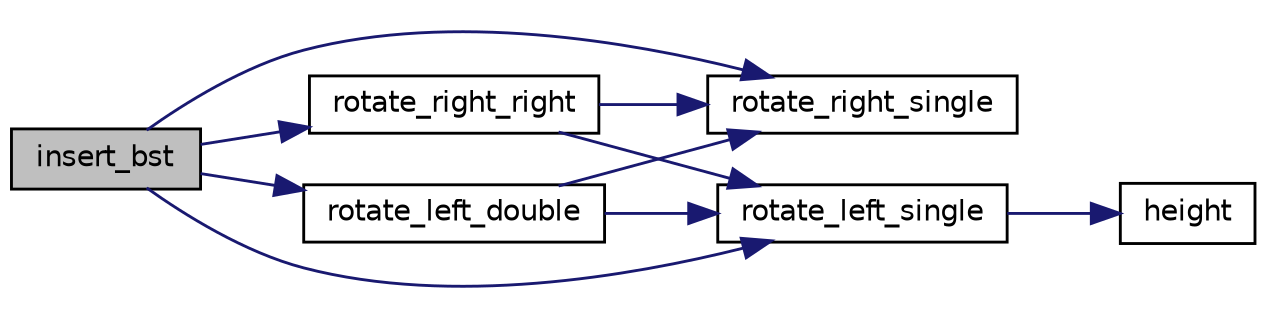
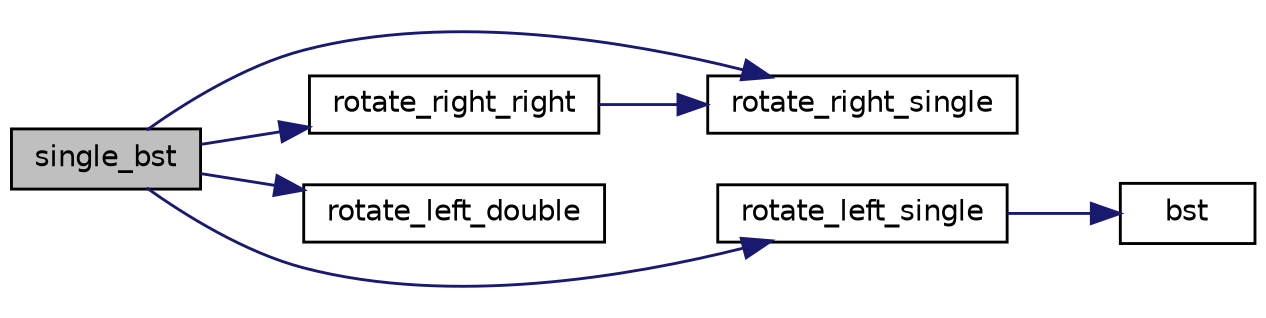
(623, 149) -> none
(106, 159) -> (106, 159)
(623, 169) -> none
(647, 213) -> none
(1188, 213) -> (1188, 213)
